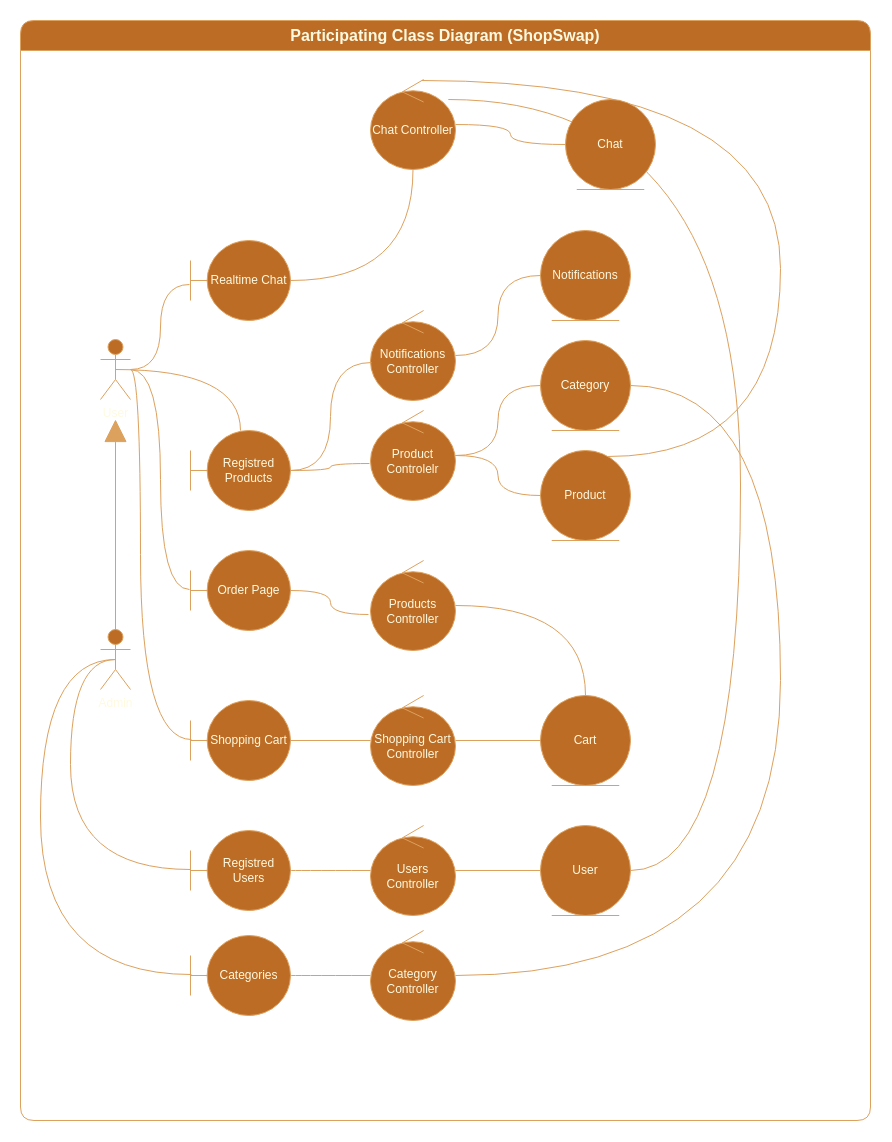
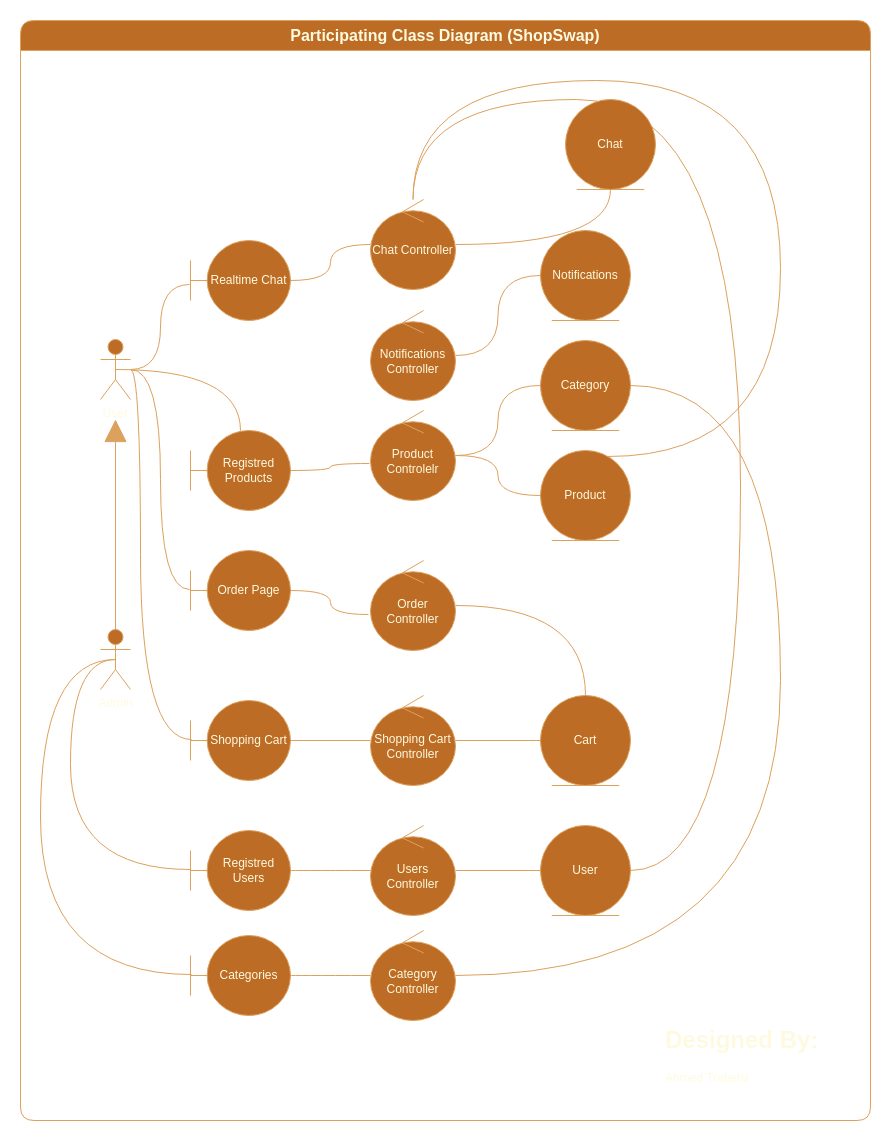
(413, 125) -> (413, 245)
(331, 410) -> none
(413, 612) -> (413, 612)
none -> (746, 1056)
